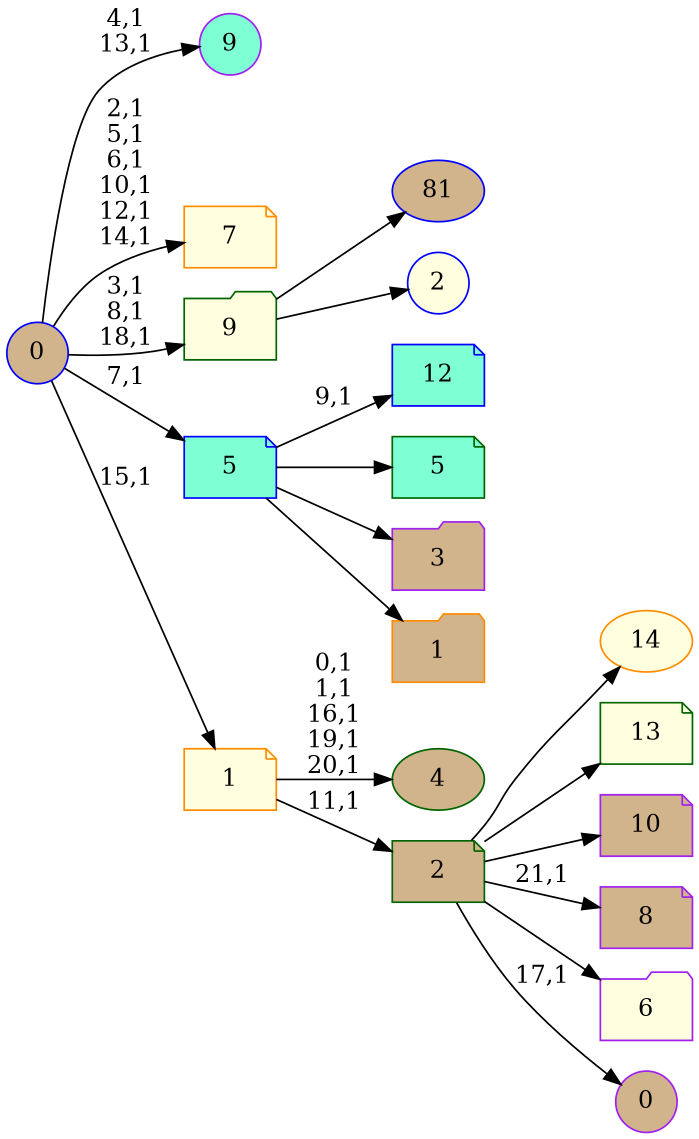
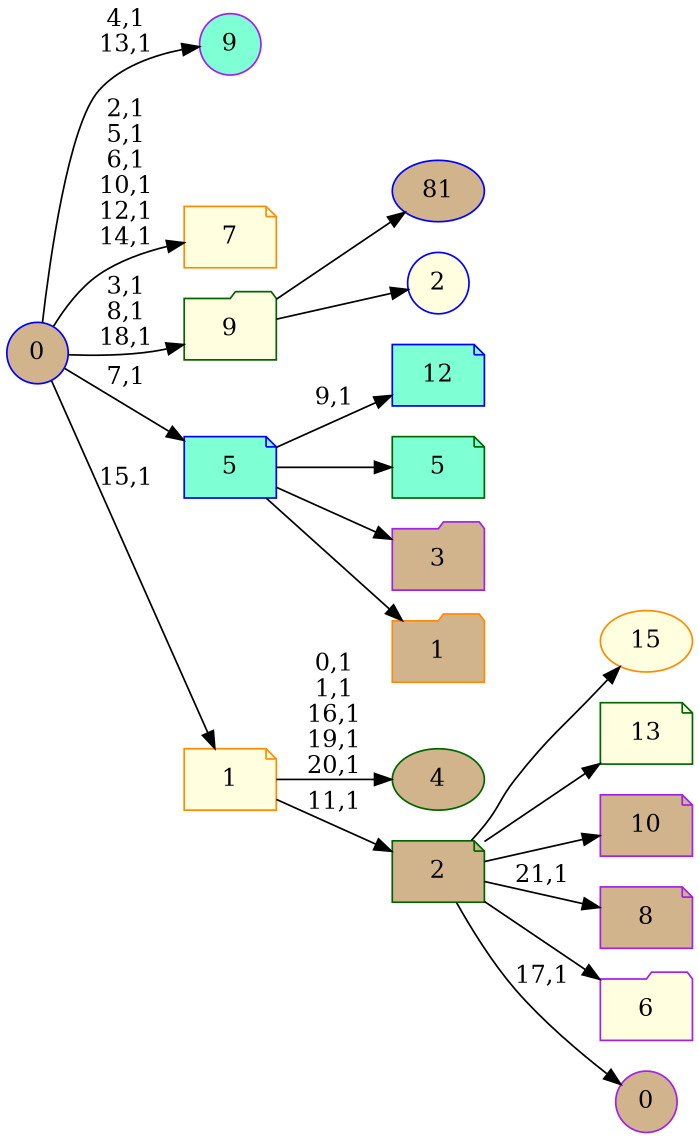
(646, 641) -> (646, 641)
